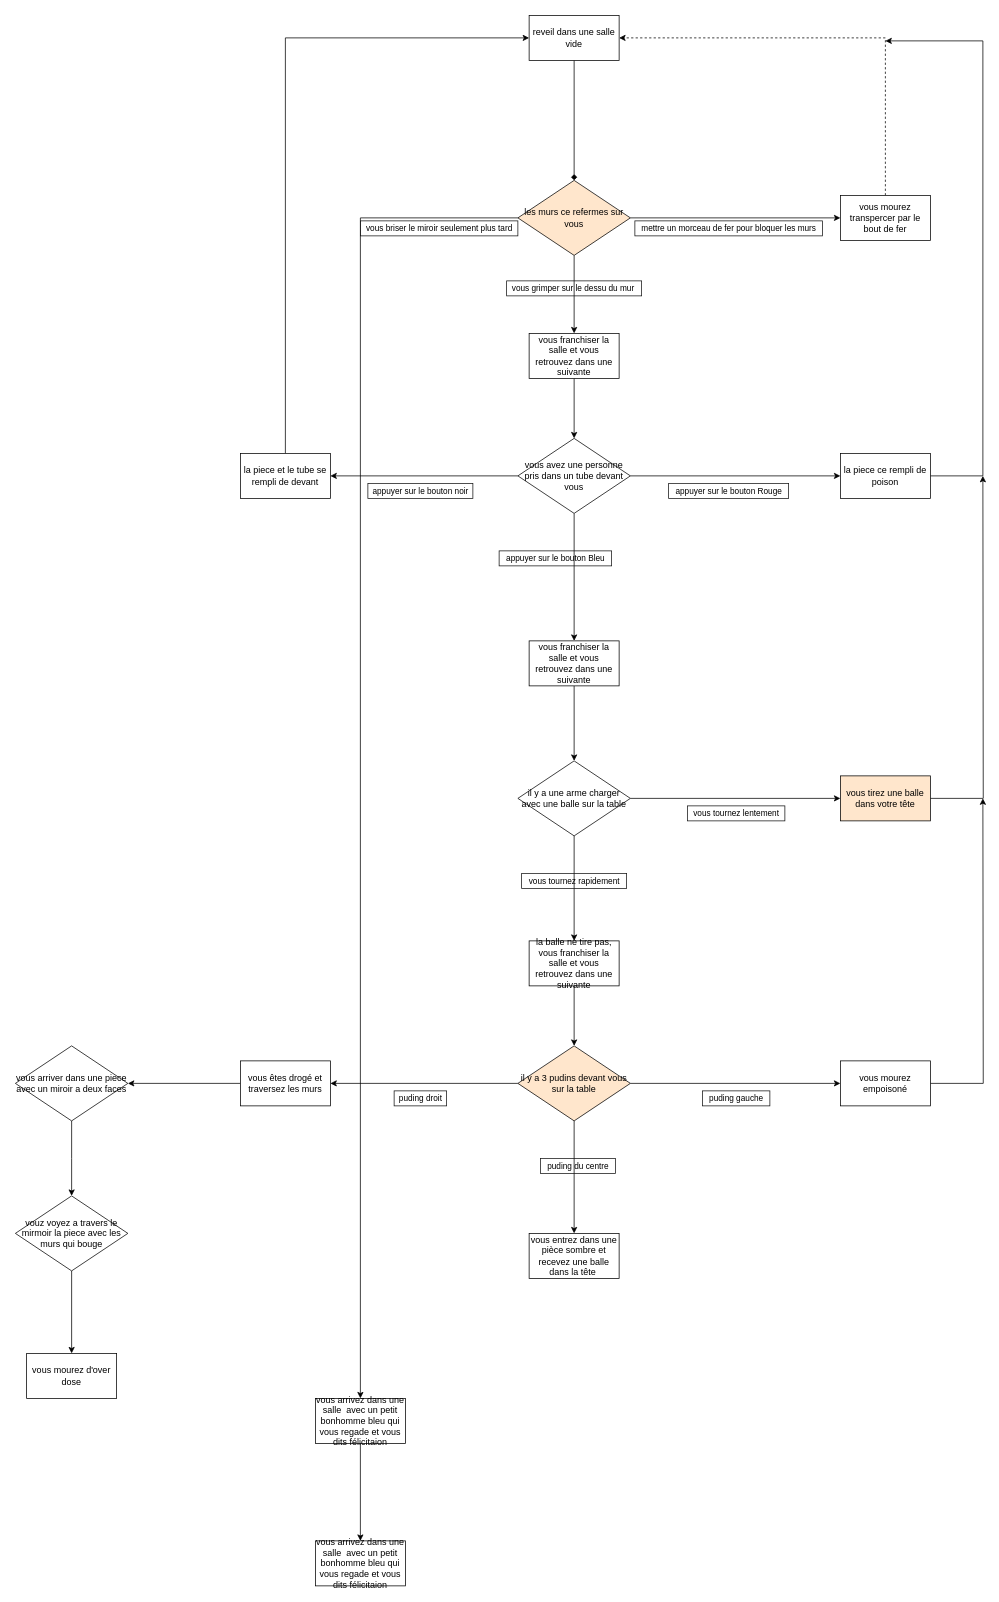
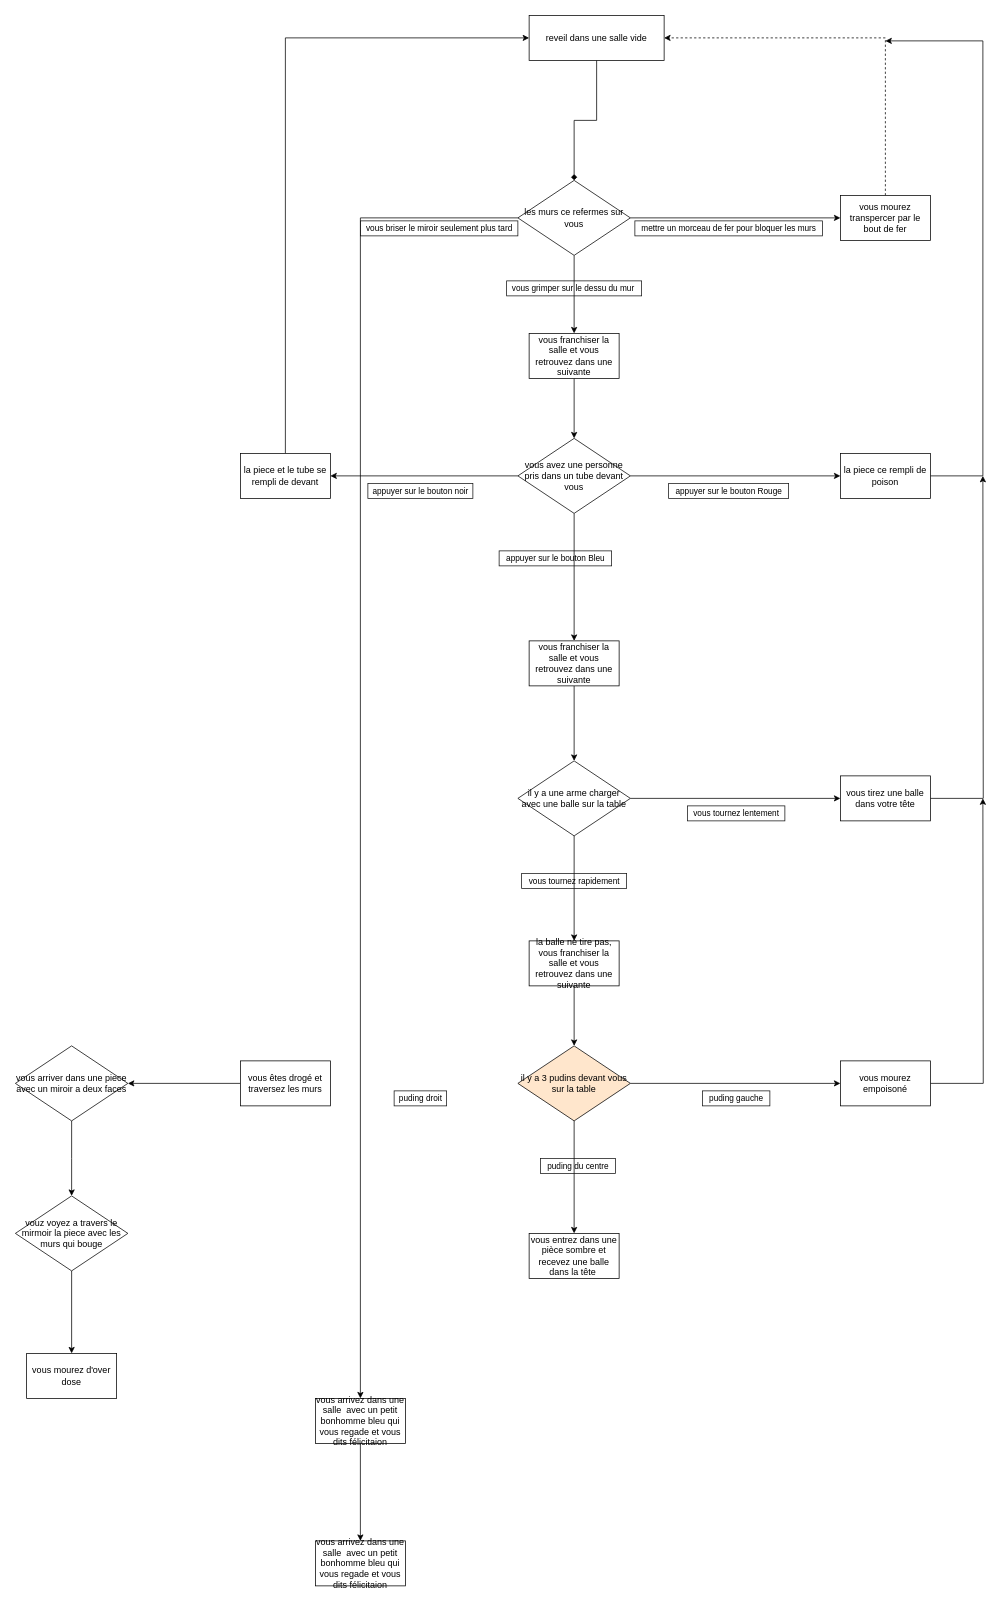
(574, 38) -> (597, 38)
(574, 218) -> (574, 218)
(885, 798) -> (885, 798)
(427, 1083) -> none
